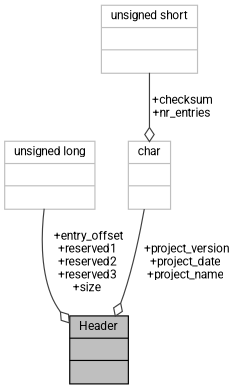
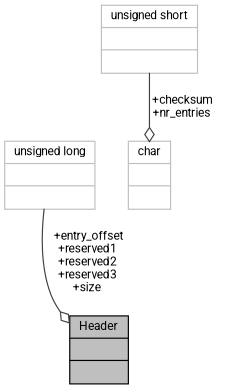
(134, 256) -> none
